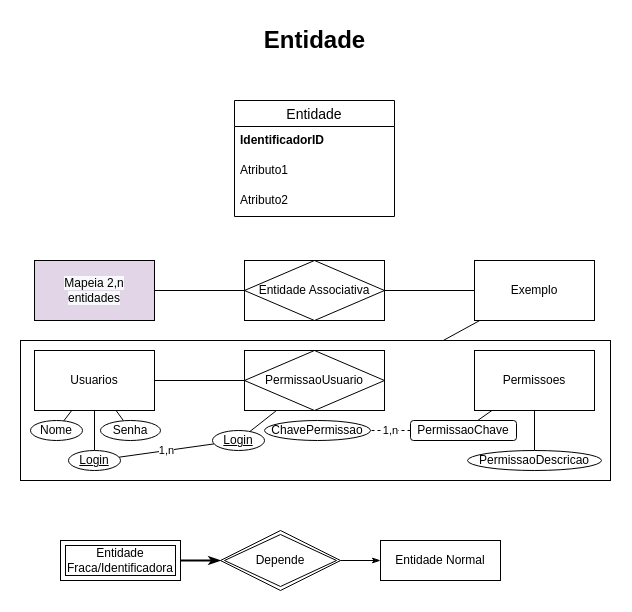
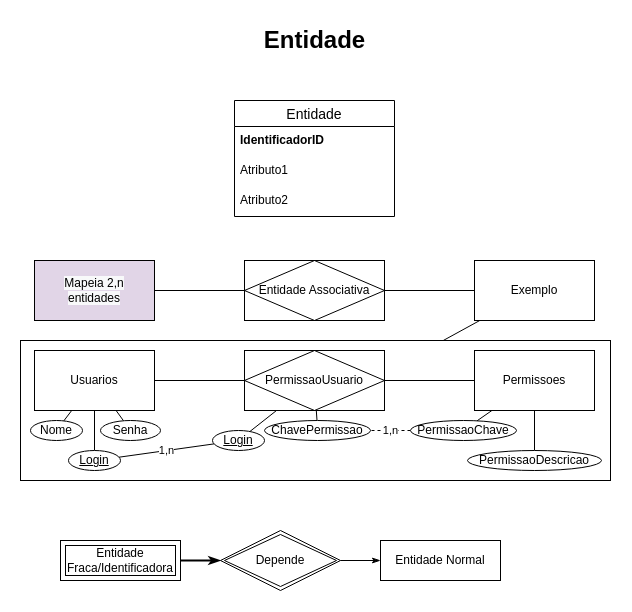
none -> (430, 381)
none -> (317, 417)
(464, 431) -> (464, 431)
